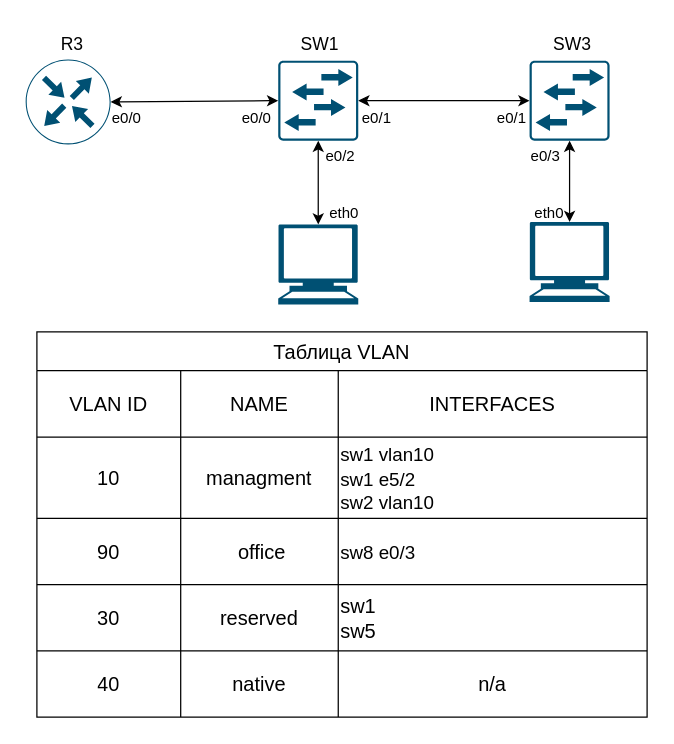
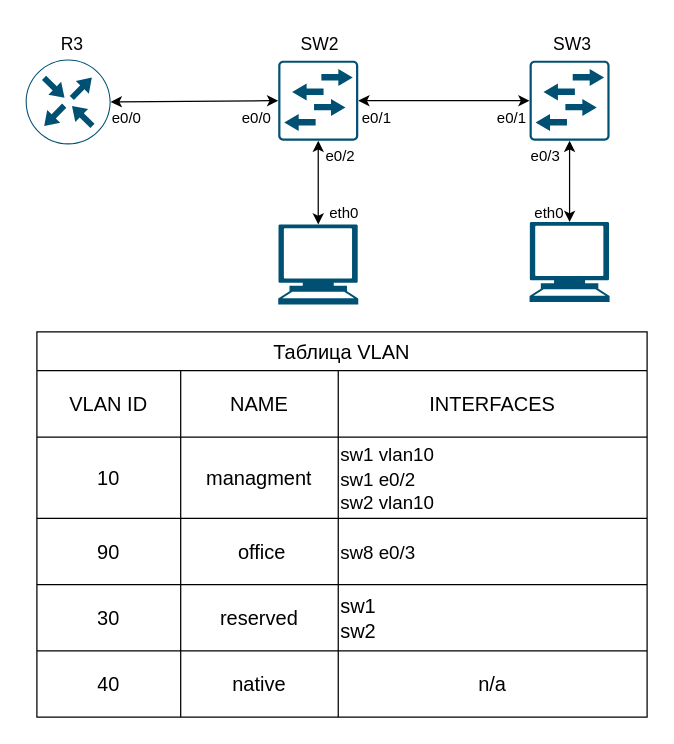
(320, 44) -> (320, 44)
(391, 478) -> (391, 478)
(357, 618) -> (357, 618)
